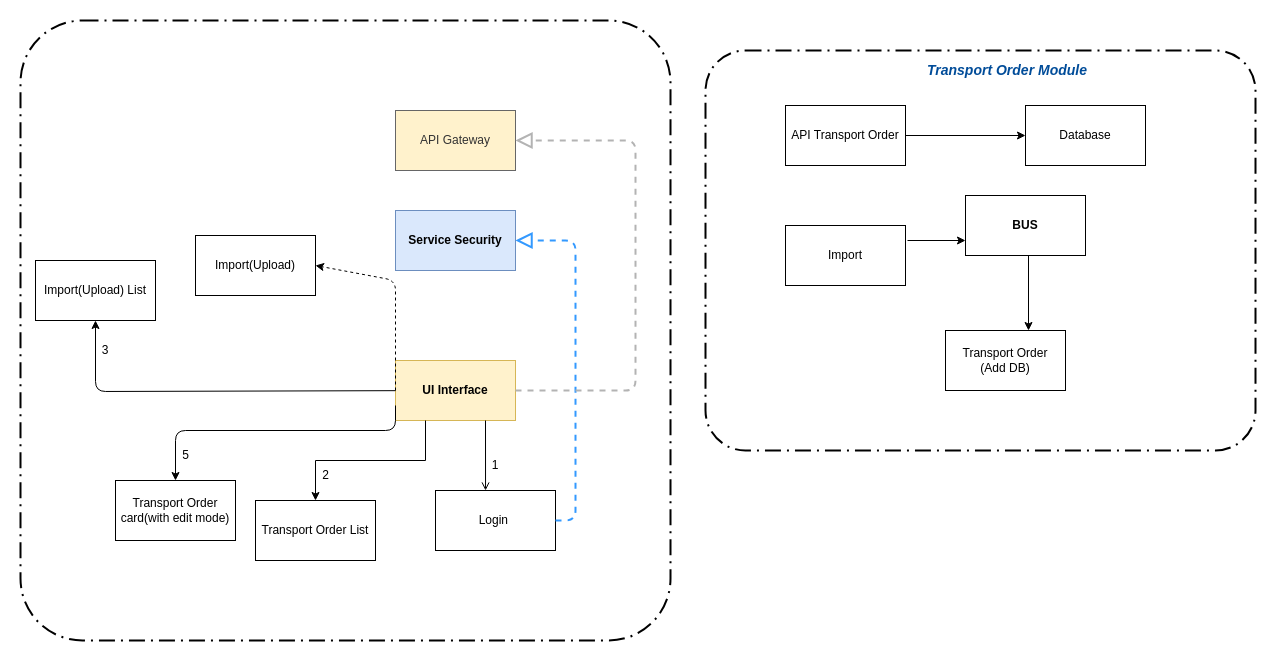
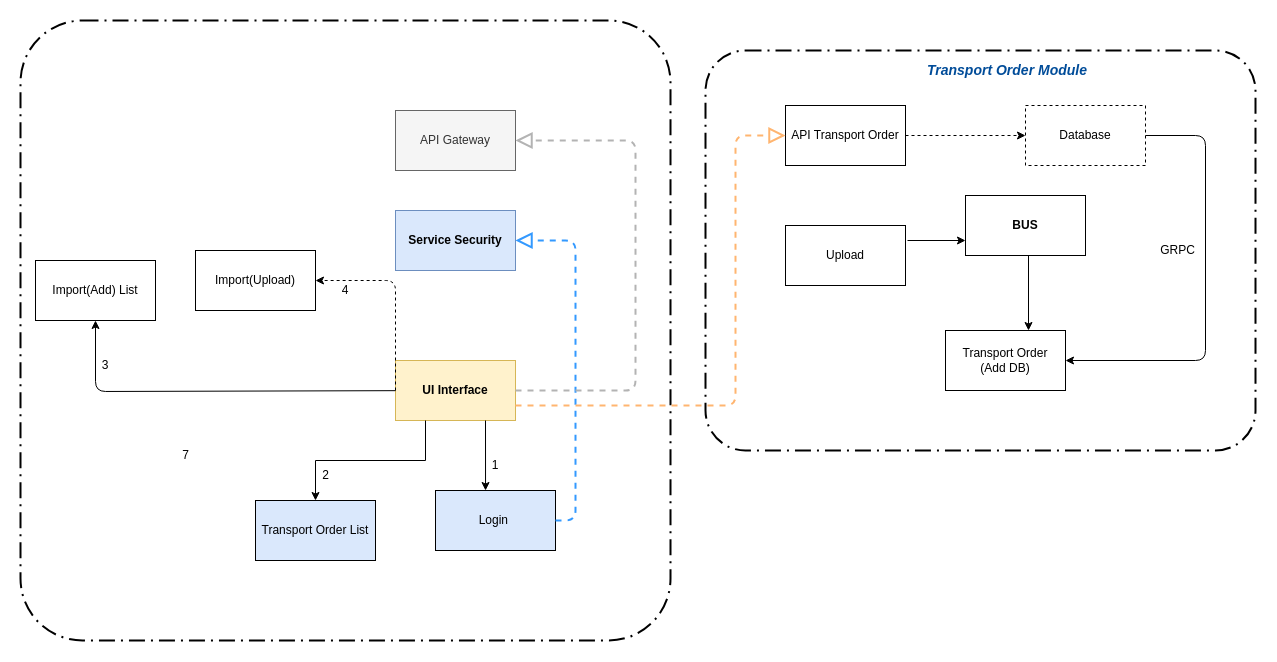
(962, 136) -> (962, 136)
(1086, 136) -> (1086, 136)
(456, 141) -> (456, 141)
none -> (1178, 251)
(846, 256) -> (846, 256)
(256, 266) -> (256, 281)
none -> (1206, 285)
(96, 291) -> (96, 291)
none -> (346, 291)
(106, 351) -> (106, 366)
none -> (736, 365)
(277, 431) -> none
(186, 456) -> (186, 456)
(486, 483) -> (486, 482)
(176, 511) -> none
(496, 521) -> (496, 521)
(316, 531) -> (316, 531)
